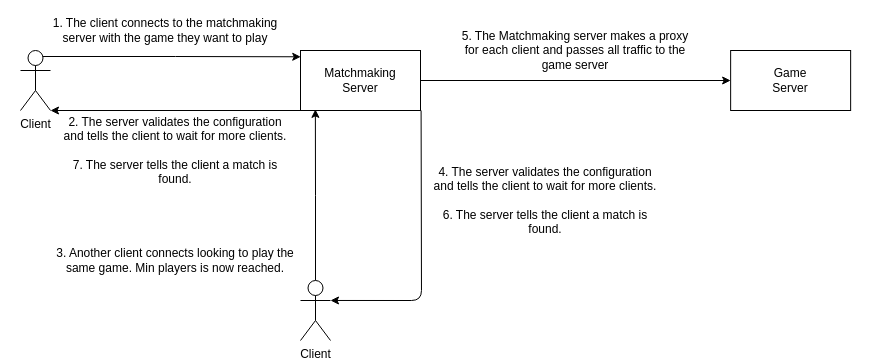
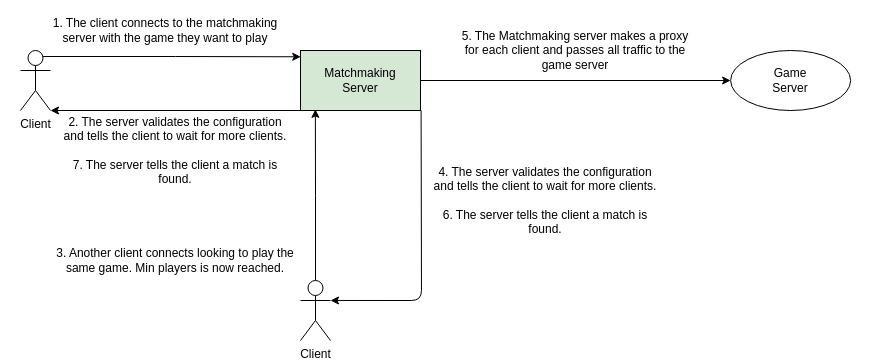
(361, 81) -> (361, 81)
(791, 81) -> (791, 81)
